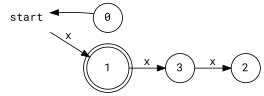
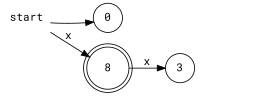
(76, 12) -> (68, 23)
(108, 68) -> (108, 68)
(246, 68) -> none
